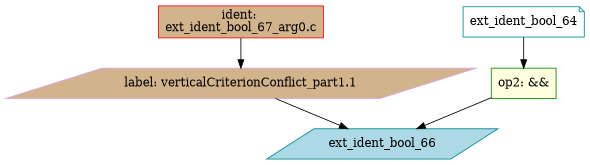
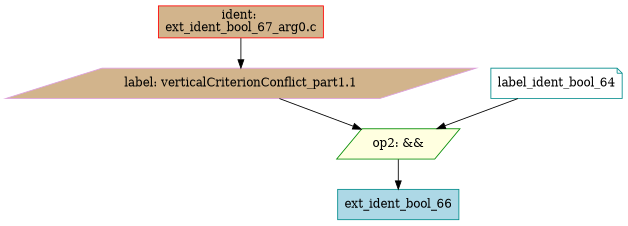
(524, 22) -> (557, 83)
(524, 83) -> (398, 144)
(308, 112) -> (316, 112)
(382, 144) -> (398, 205)
